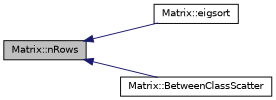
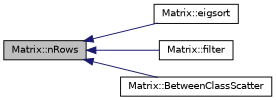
none -> (196, 50)
